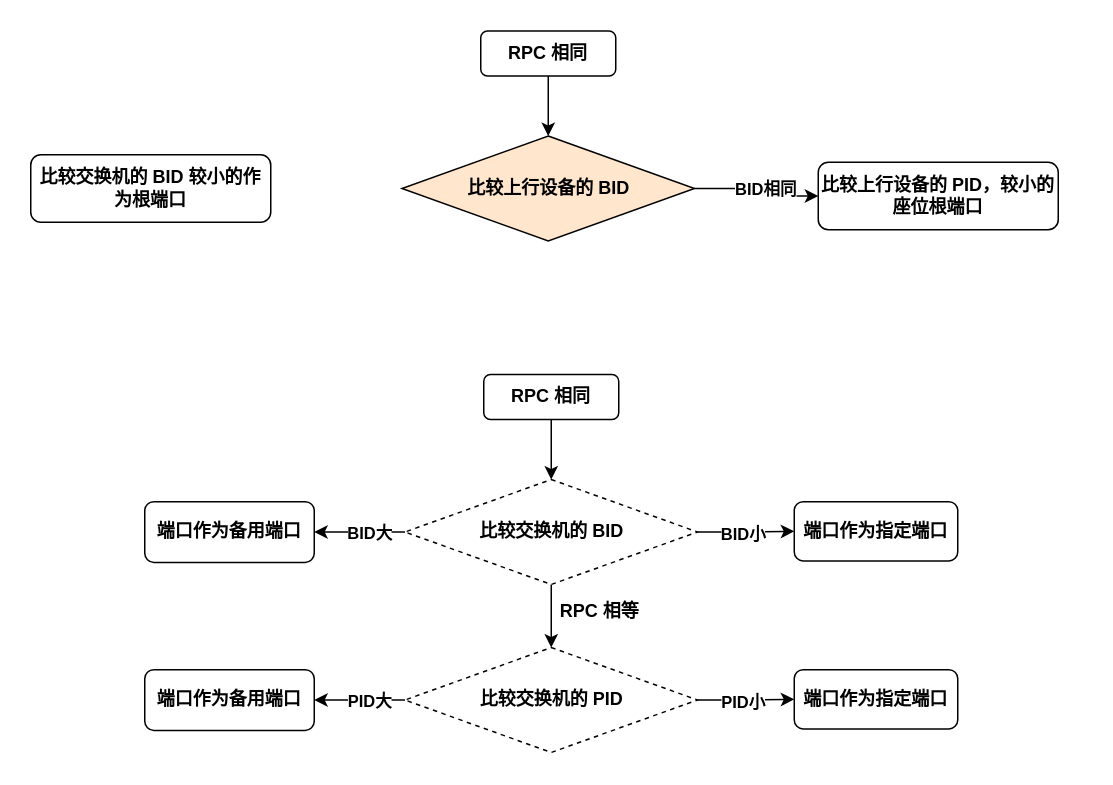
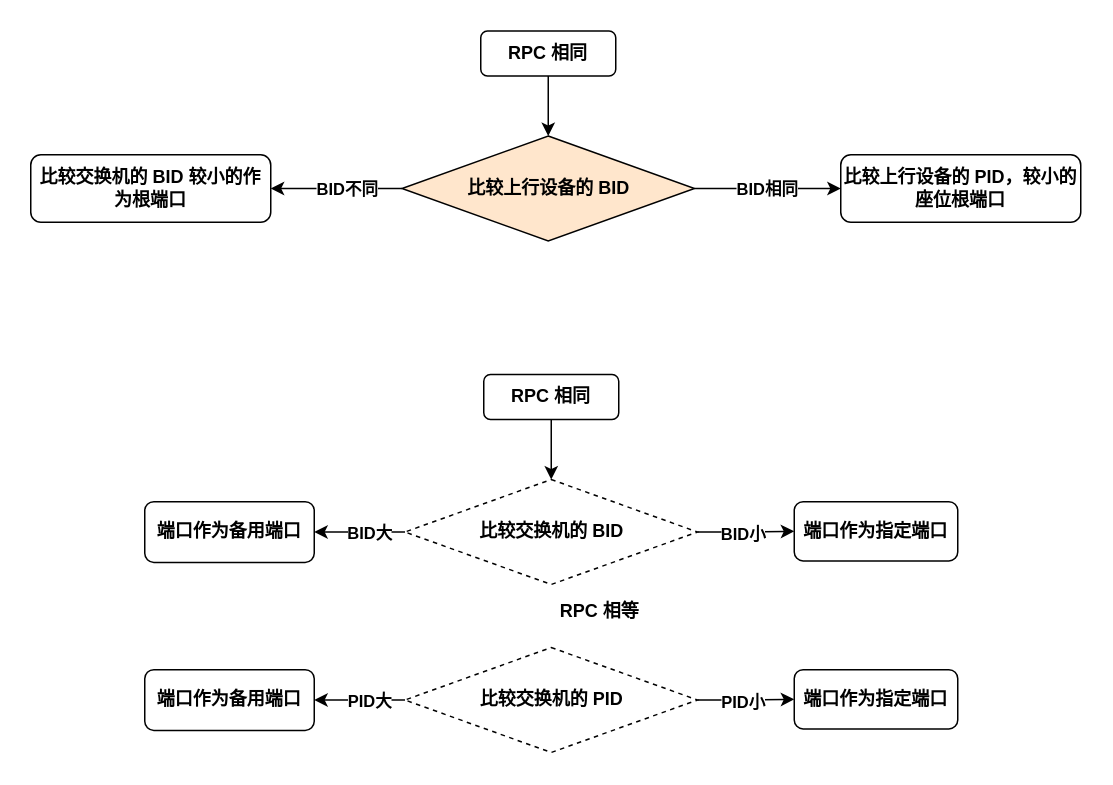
none -> (341, 188)
(938, 196) -> (961, 188)
(551, 610) -> none
